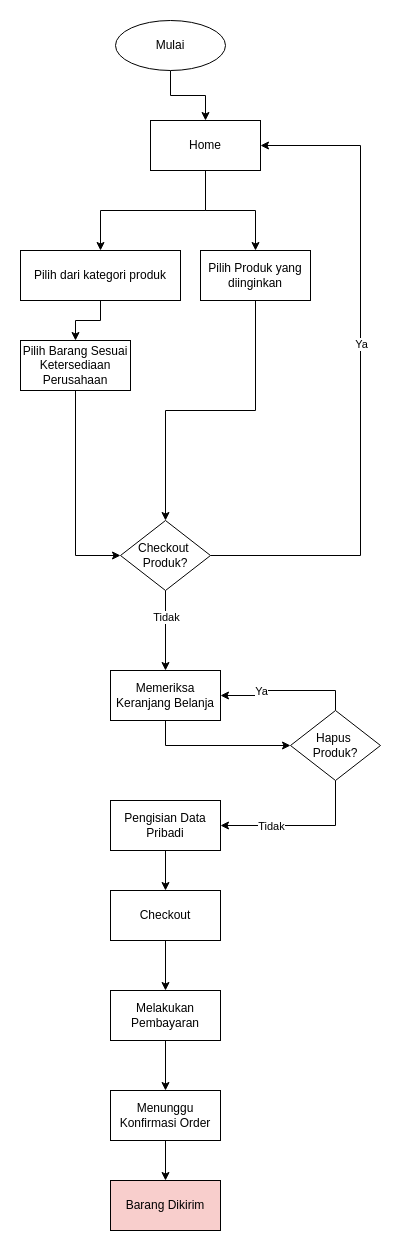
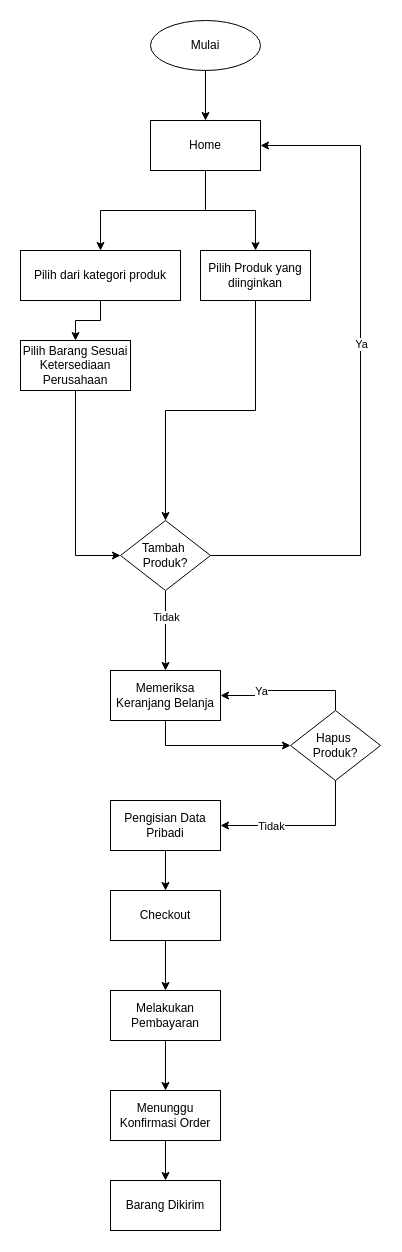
(171, 46) -> (206, 46)
(166, 556) -> (166, 556)
(166, 1206) -> (166, 1206)
